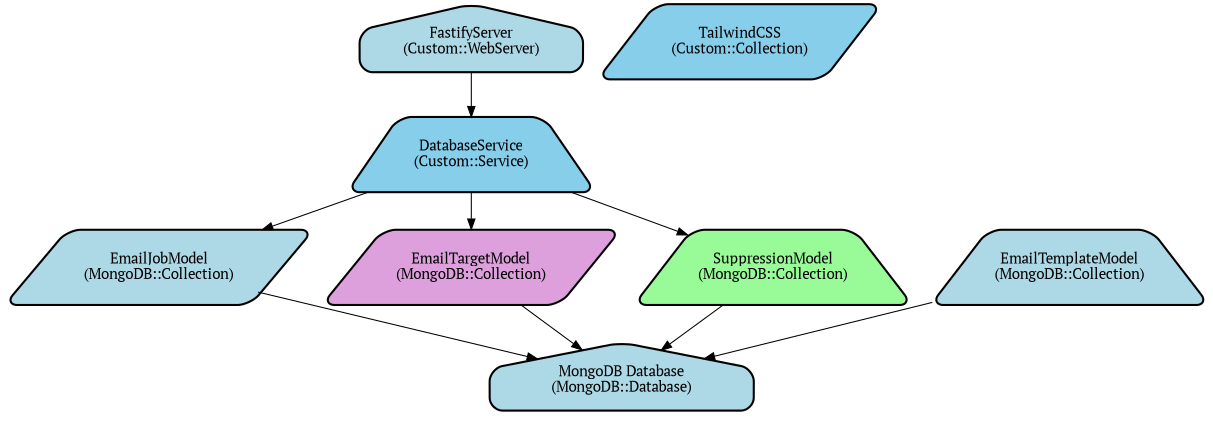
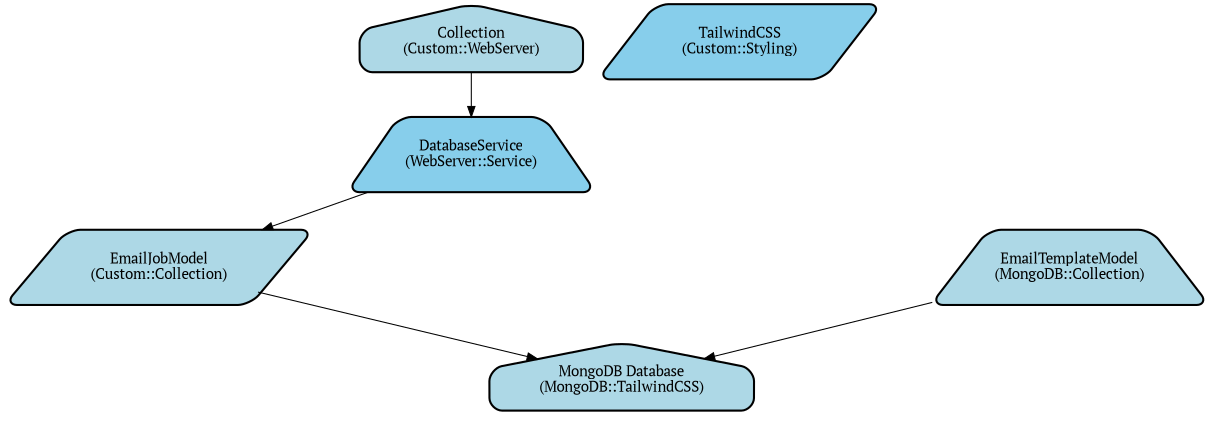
(471, 42) -> (471, 42)
(740, 42) -> (740, 42)
(471, 155) -> (471, 155)
(159, 267) -> (159, 267)
(471, 267) -> none
(773, 267) -> none
(622, 380) -> (622, 380)
